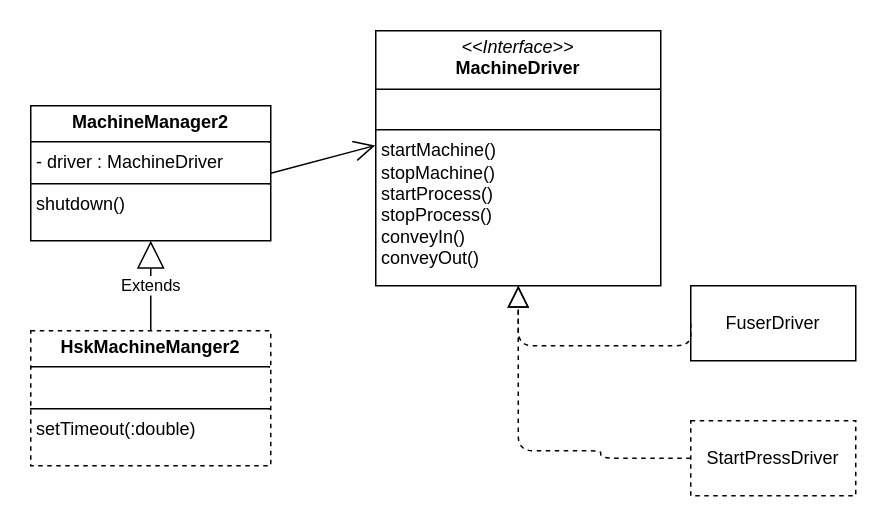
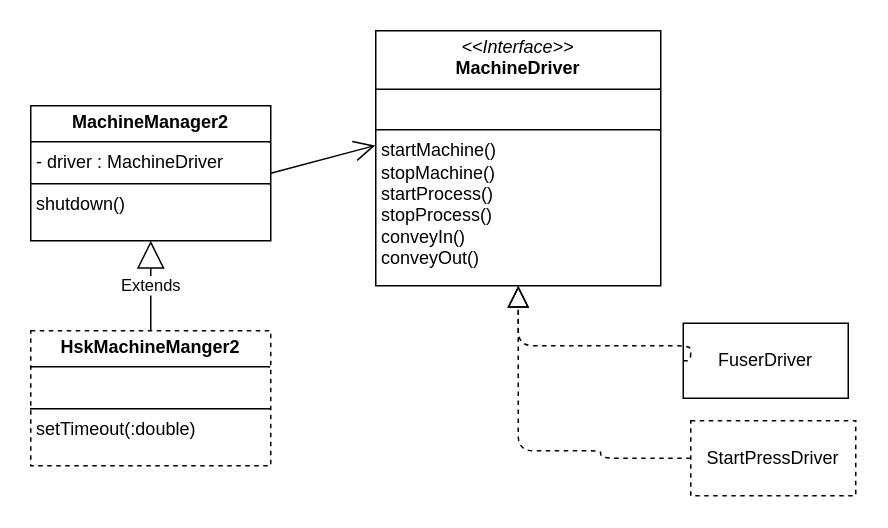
(773, 323) -> (766, 361)
